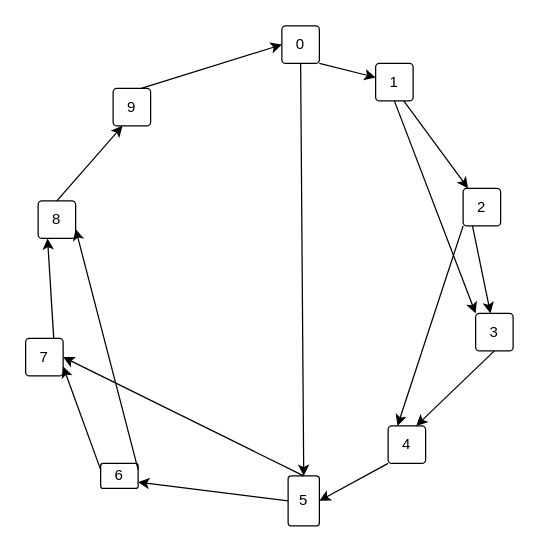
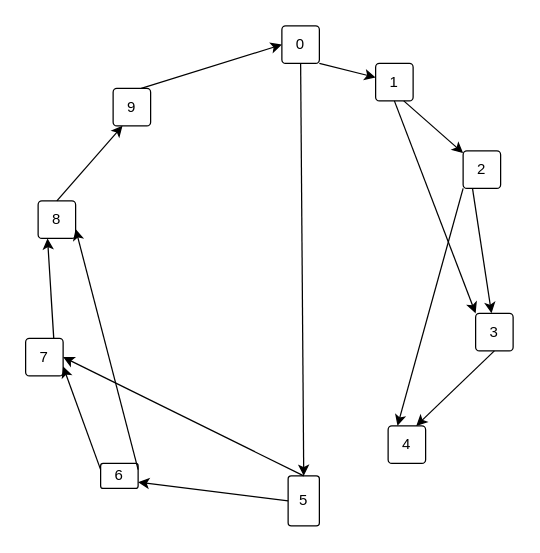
(482, 207) -> (482, 169)
(357, 480) -> none
